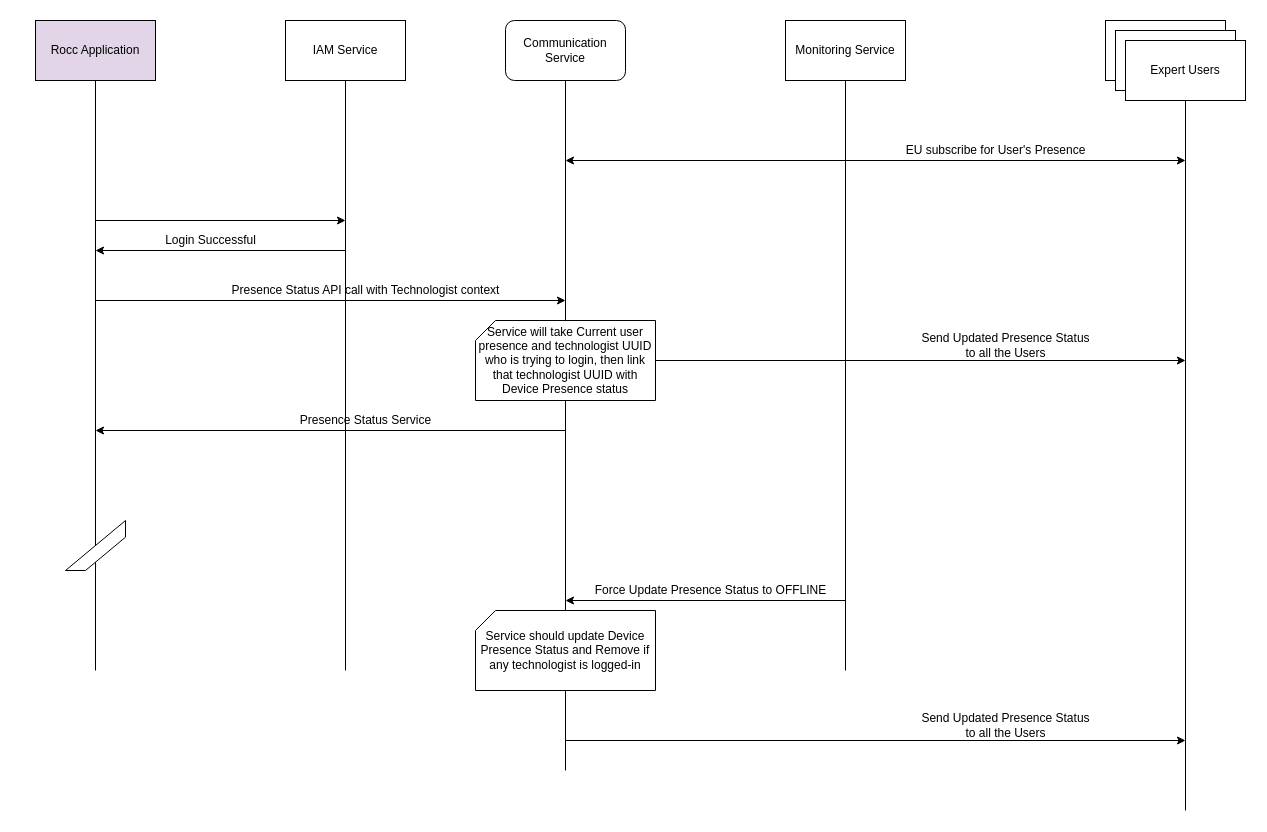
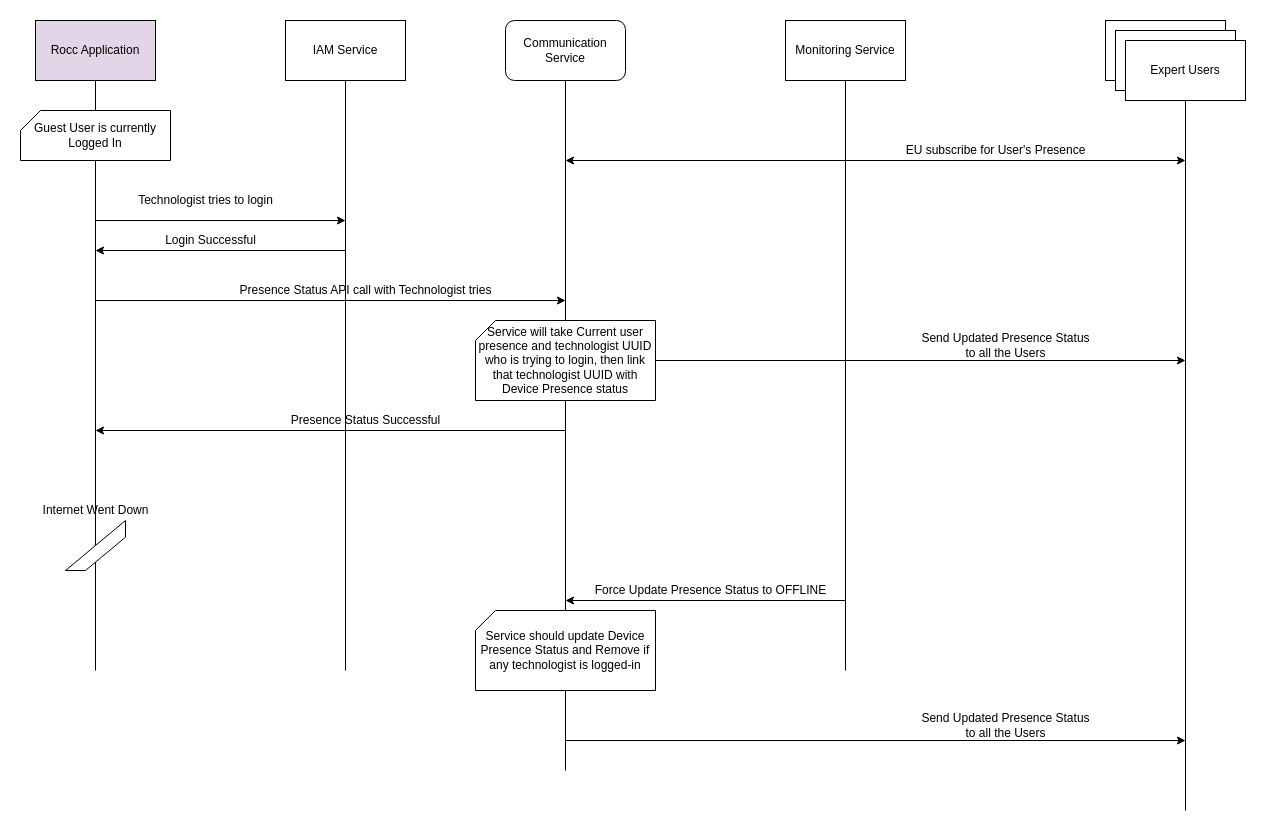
none -> (96, 136)
none -> (206, 201)
(366, 291) -> (366, 291)
(366, 421) -> (366, 421)
none -> (96, 511)
